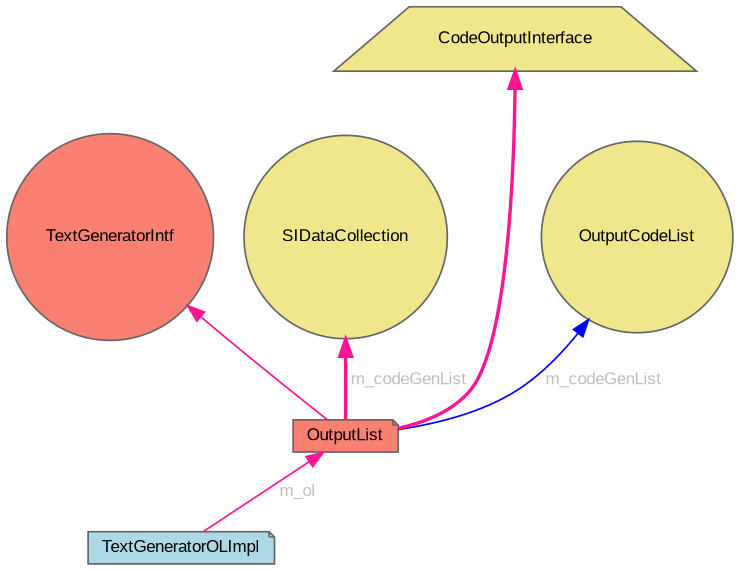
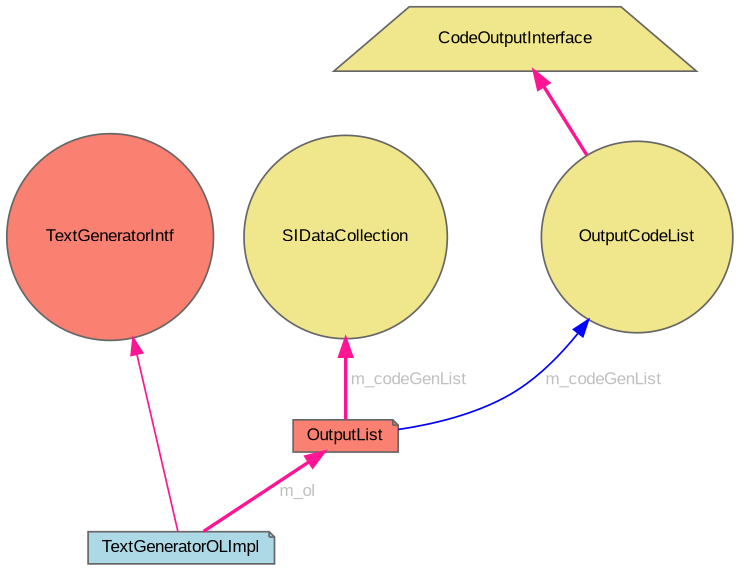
(502, 283) -> (565, 121)
(264, 369) -> (157, 443)
(256, 496) -> (256, 496)
